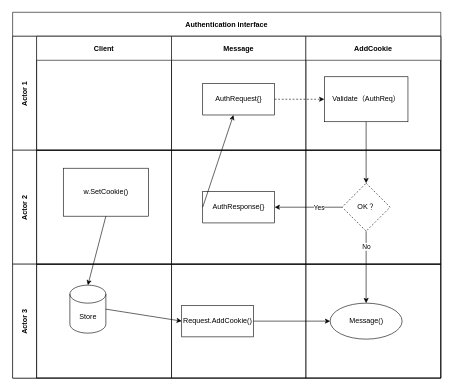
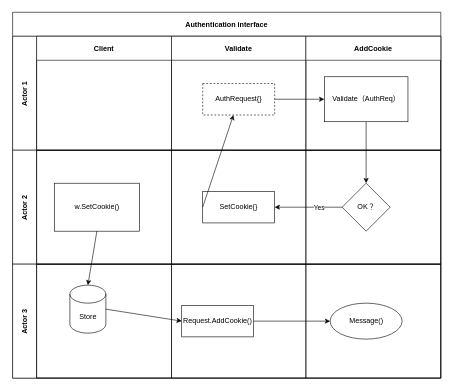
(238, 49) -> (238, 49)
(239, 99) -> (239, 99)
(297, 99) -> (297, 99)
(106, 192) -> (97, 207)
(239, 207) -> (239, 207)
(366, 207) -> (366, 207)
(366, 246) -> none
